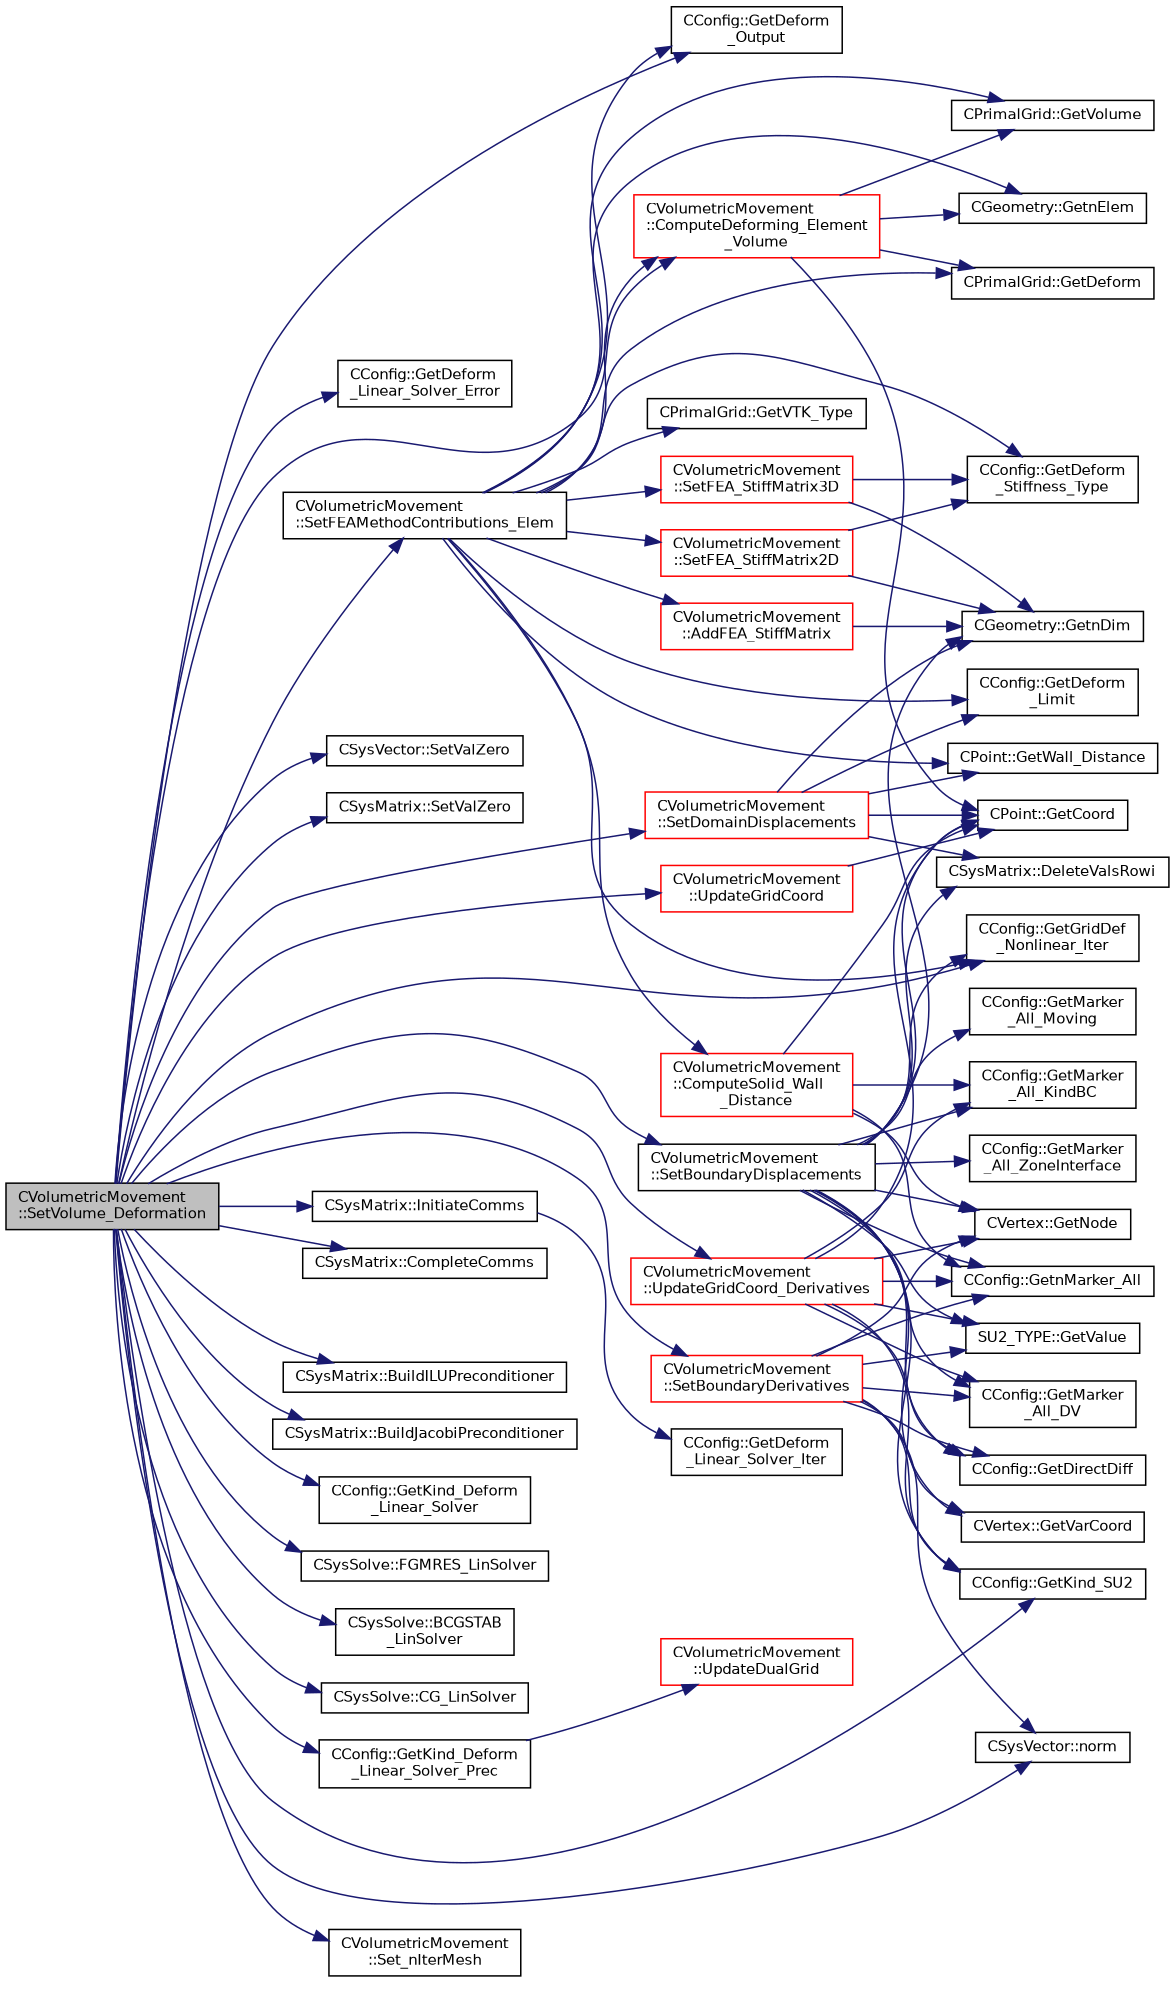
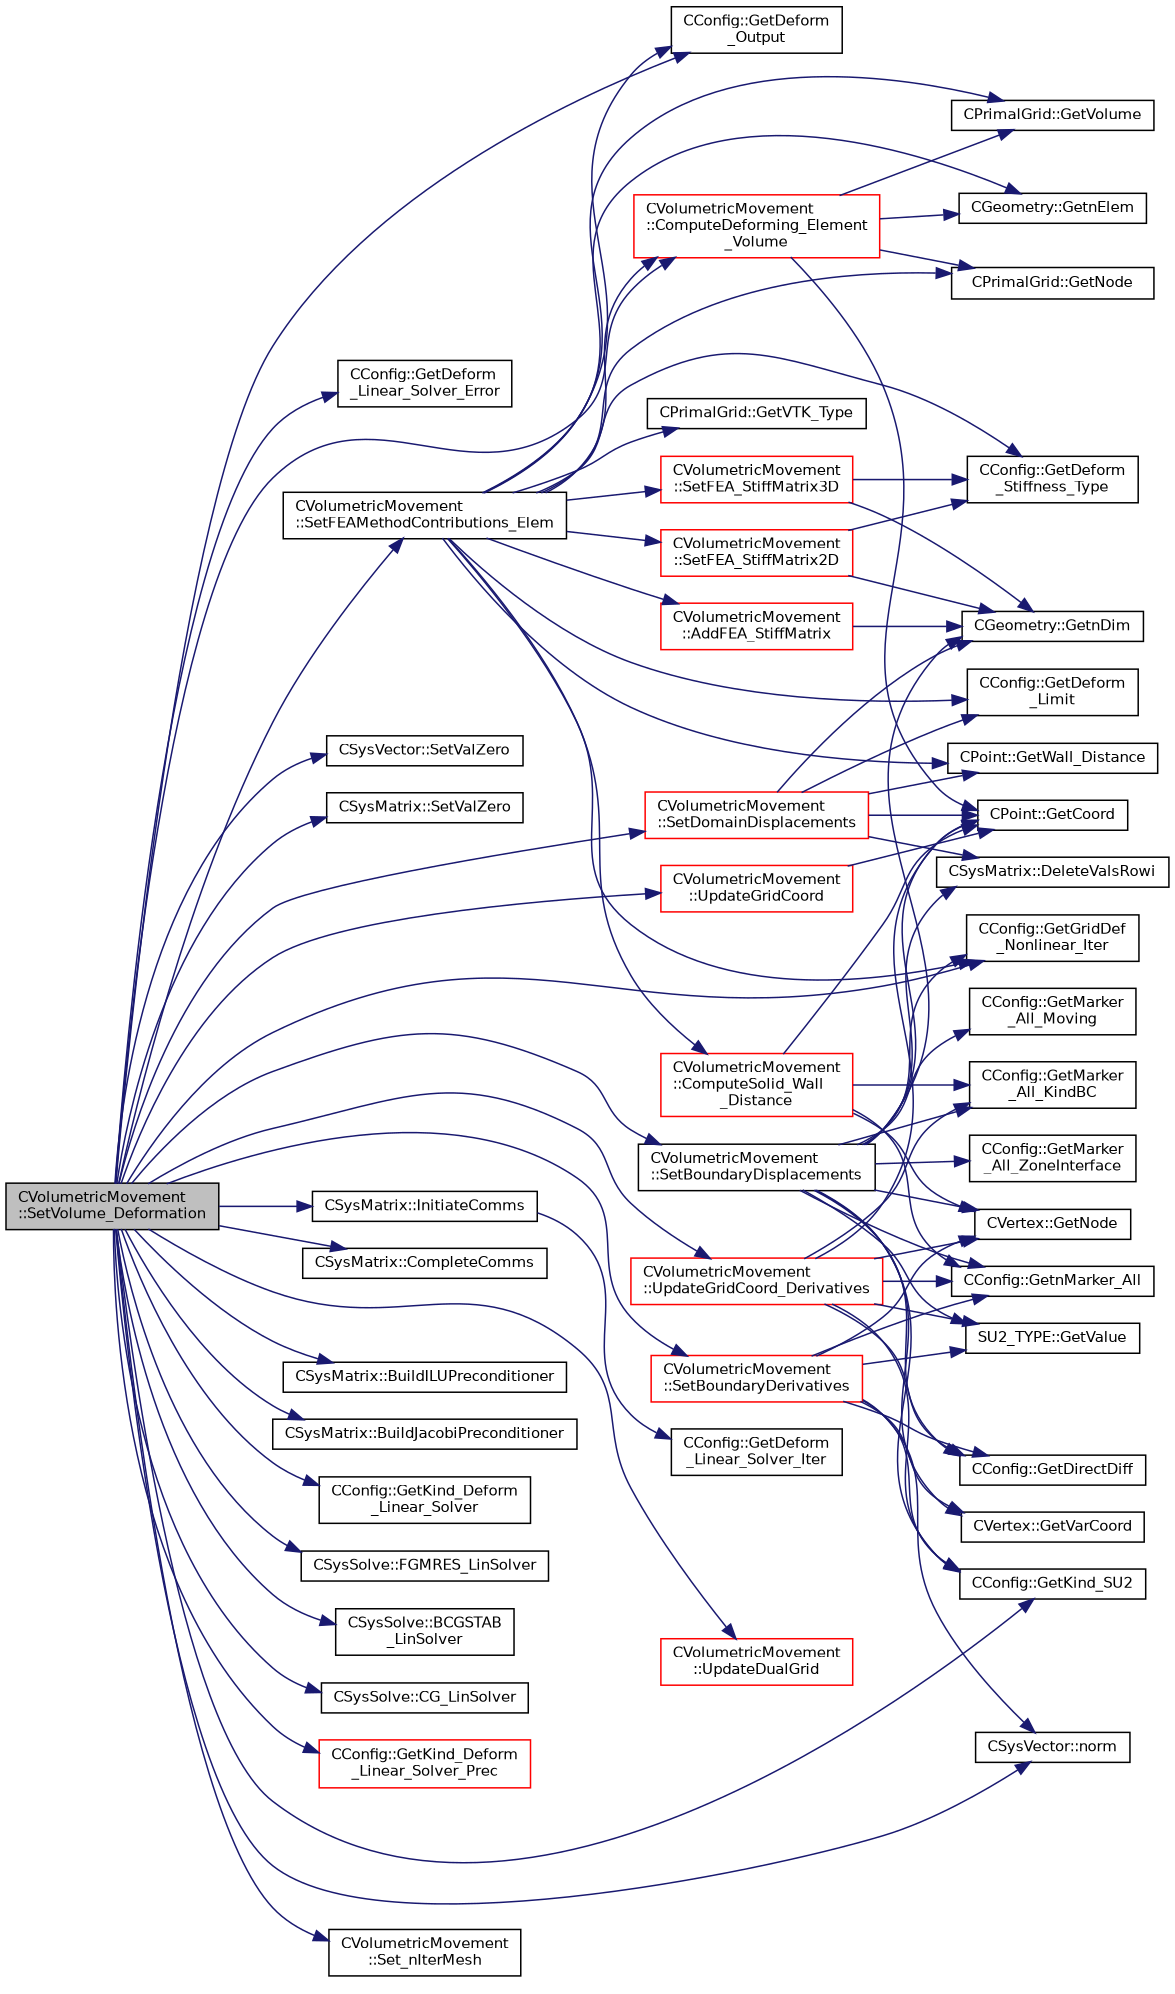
(1053, 283) -> (1053, 283)
(1053, 1404) -> none
(605, 1717) -> (519, 1315)
(425, 1764) -> (425, 1764)
